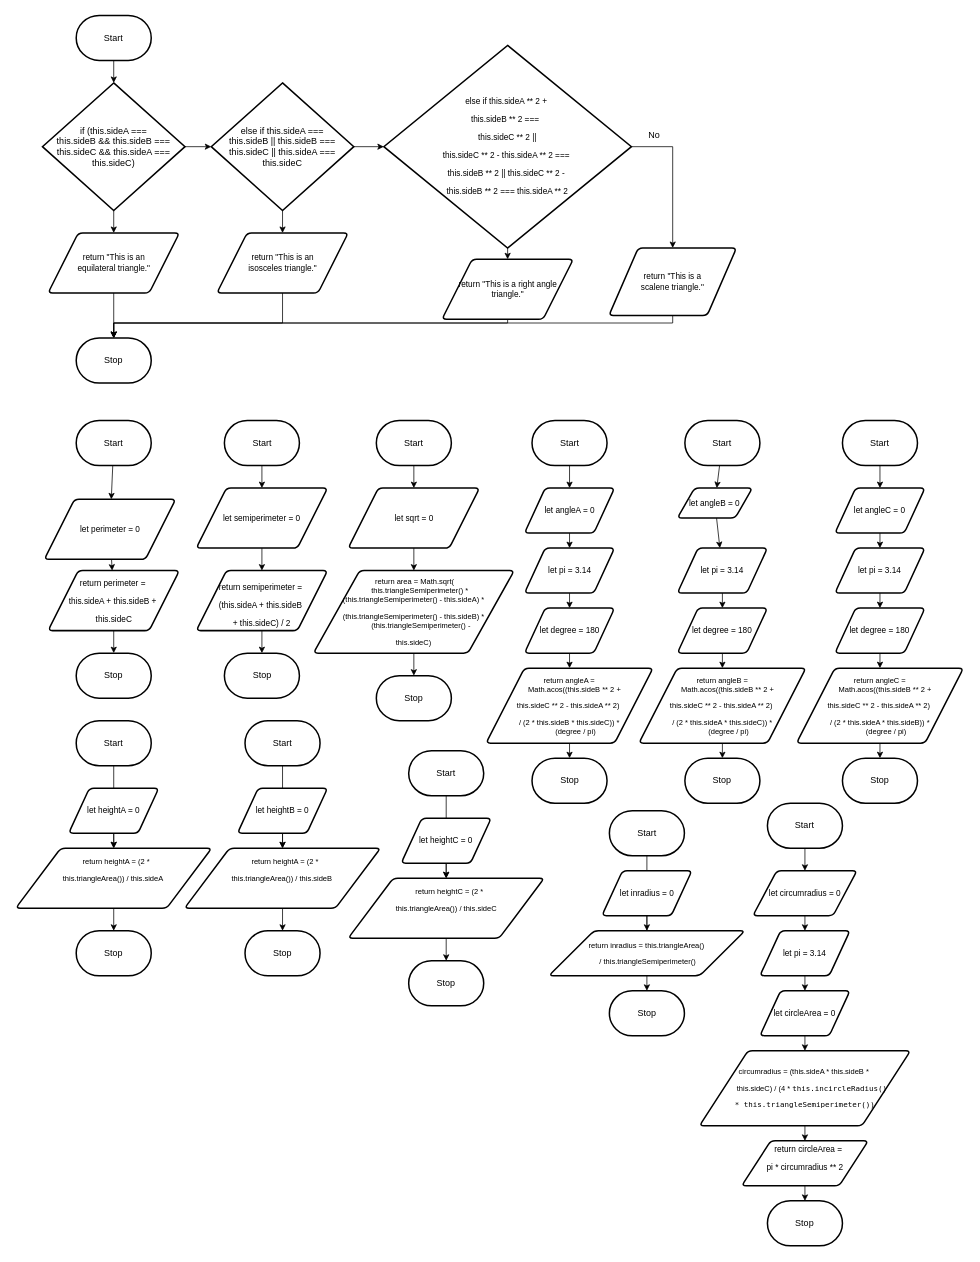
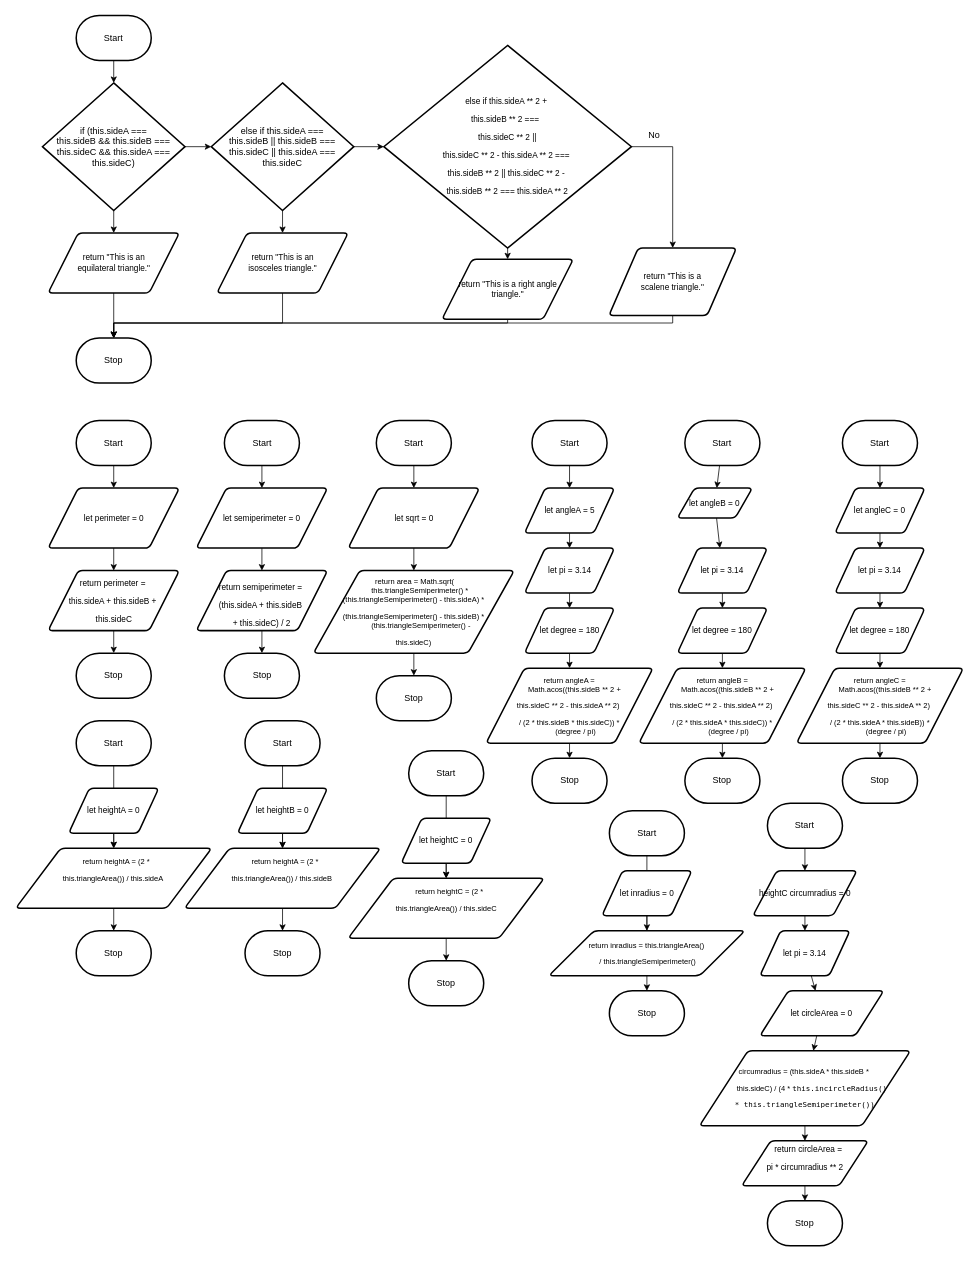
(570, 510) -> (570, 510)
(110, 529) -> (114, 518)
(805, 893) -> (805, 893)
(805, 1013) -> (821, 1013)
